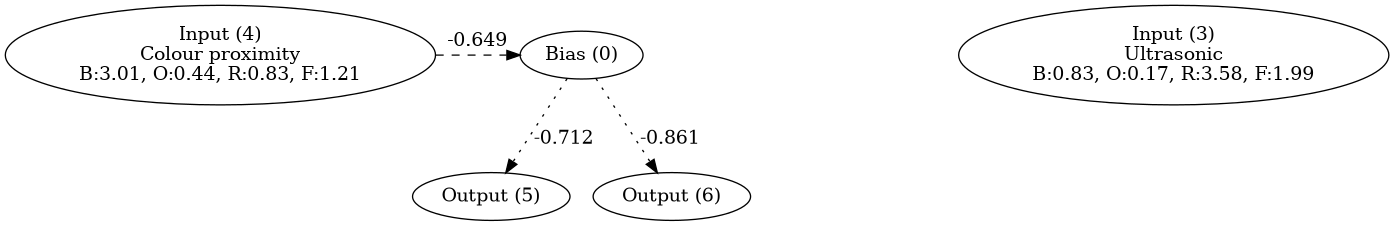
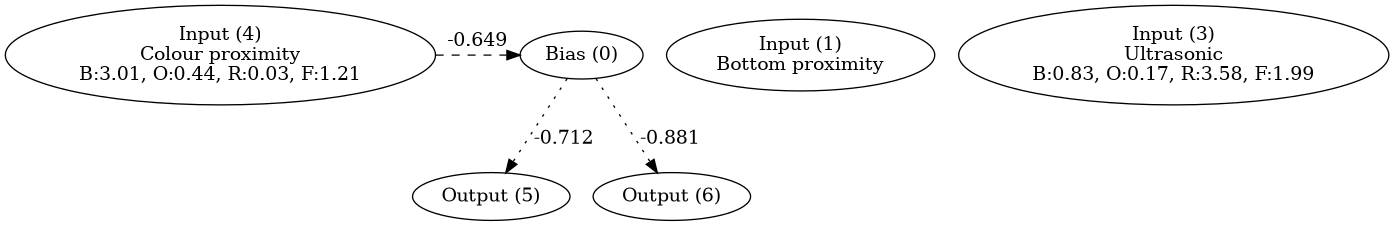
(220, 55) -> (220, 55)
none -> (801, 55)
(671, 139) -> (671, 139)
